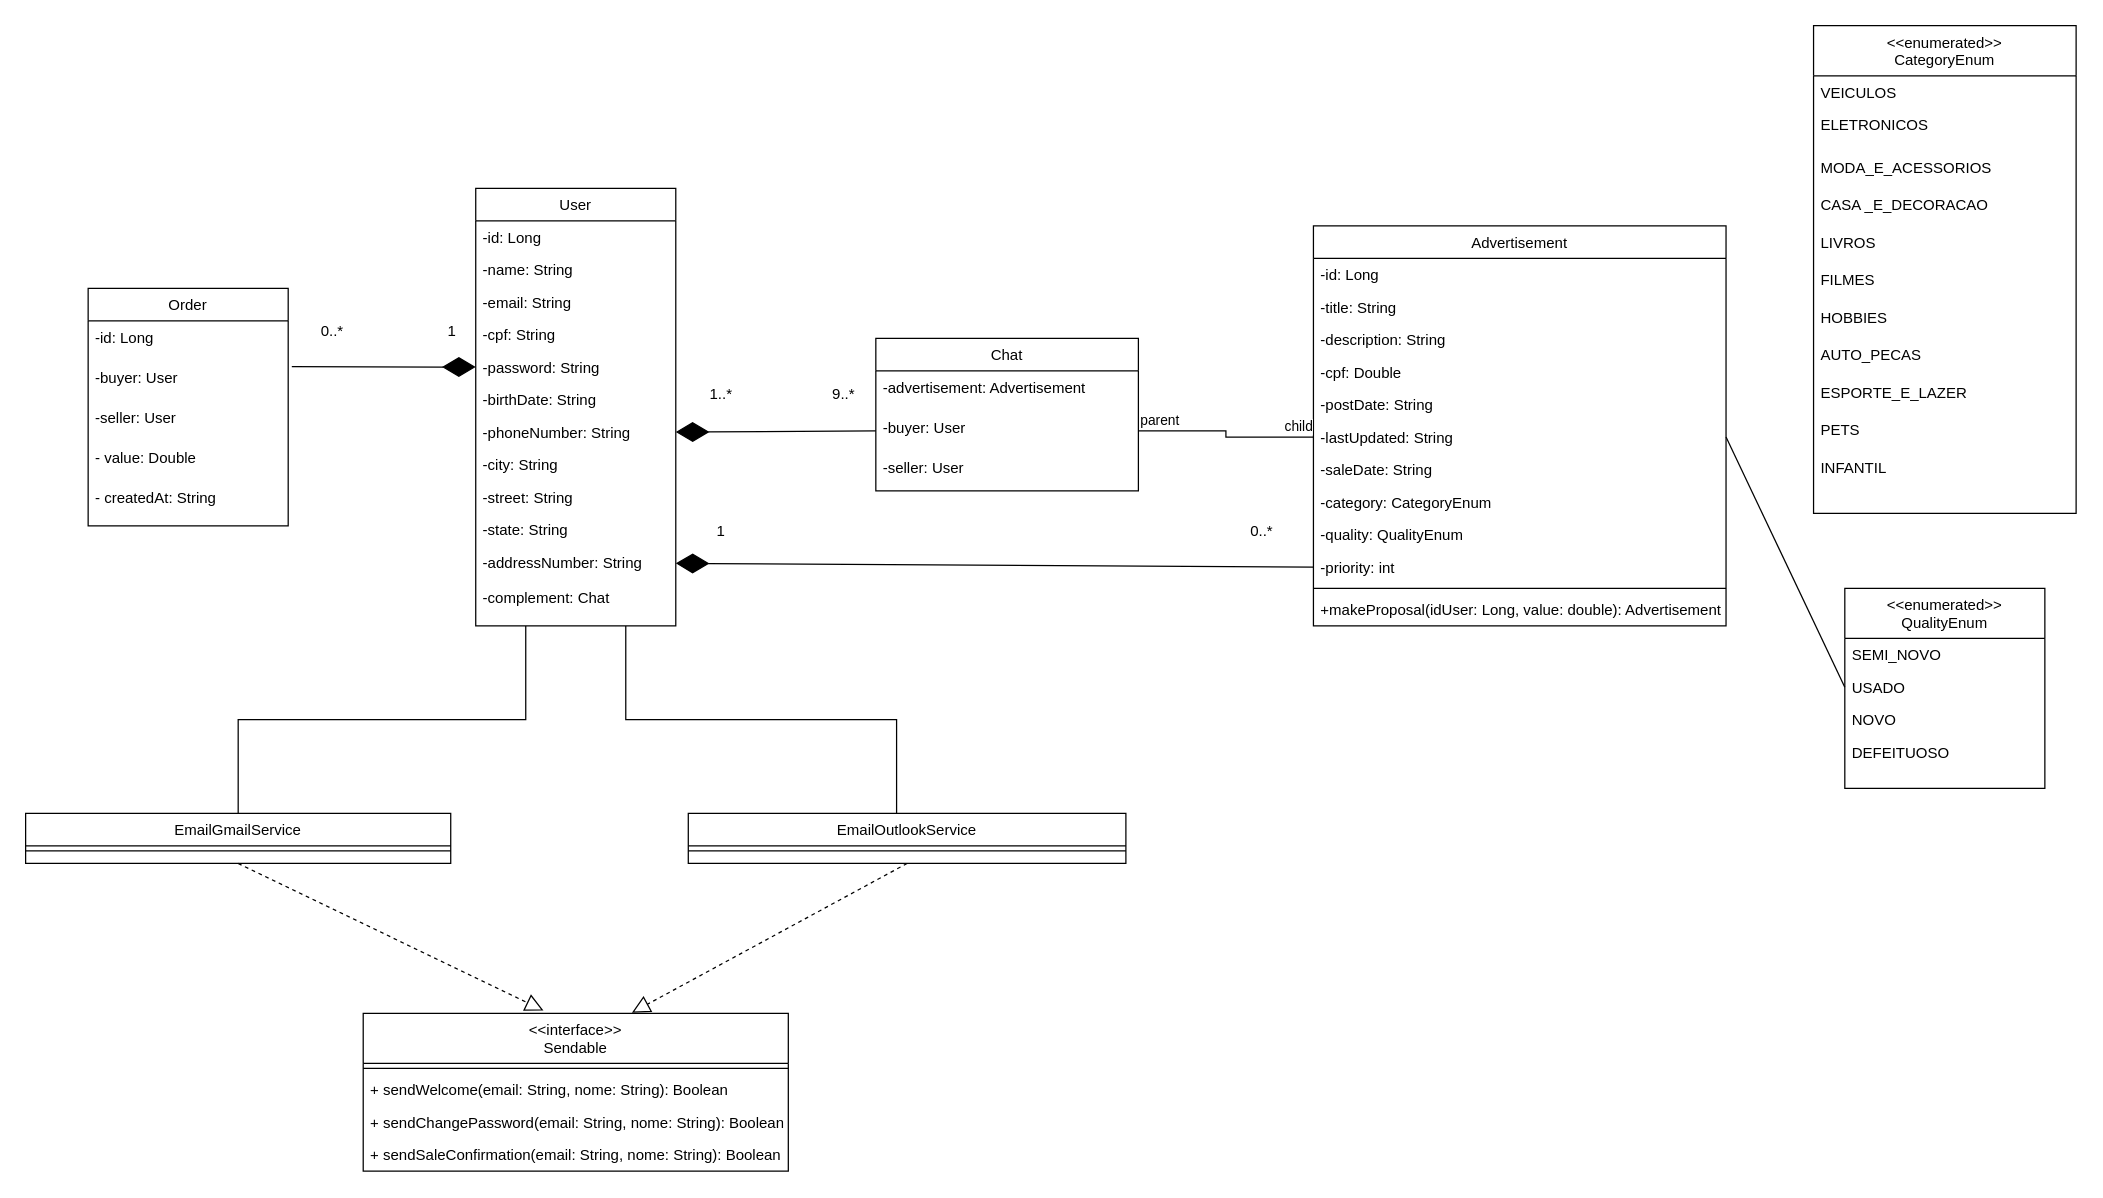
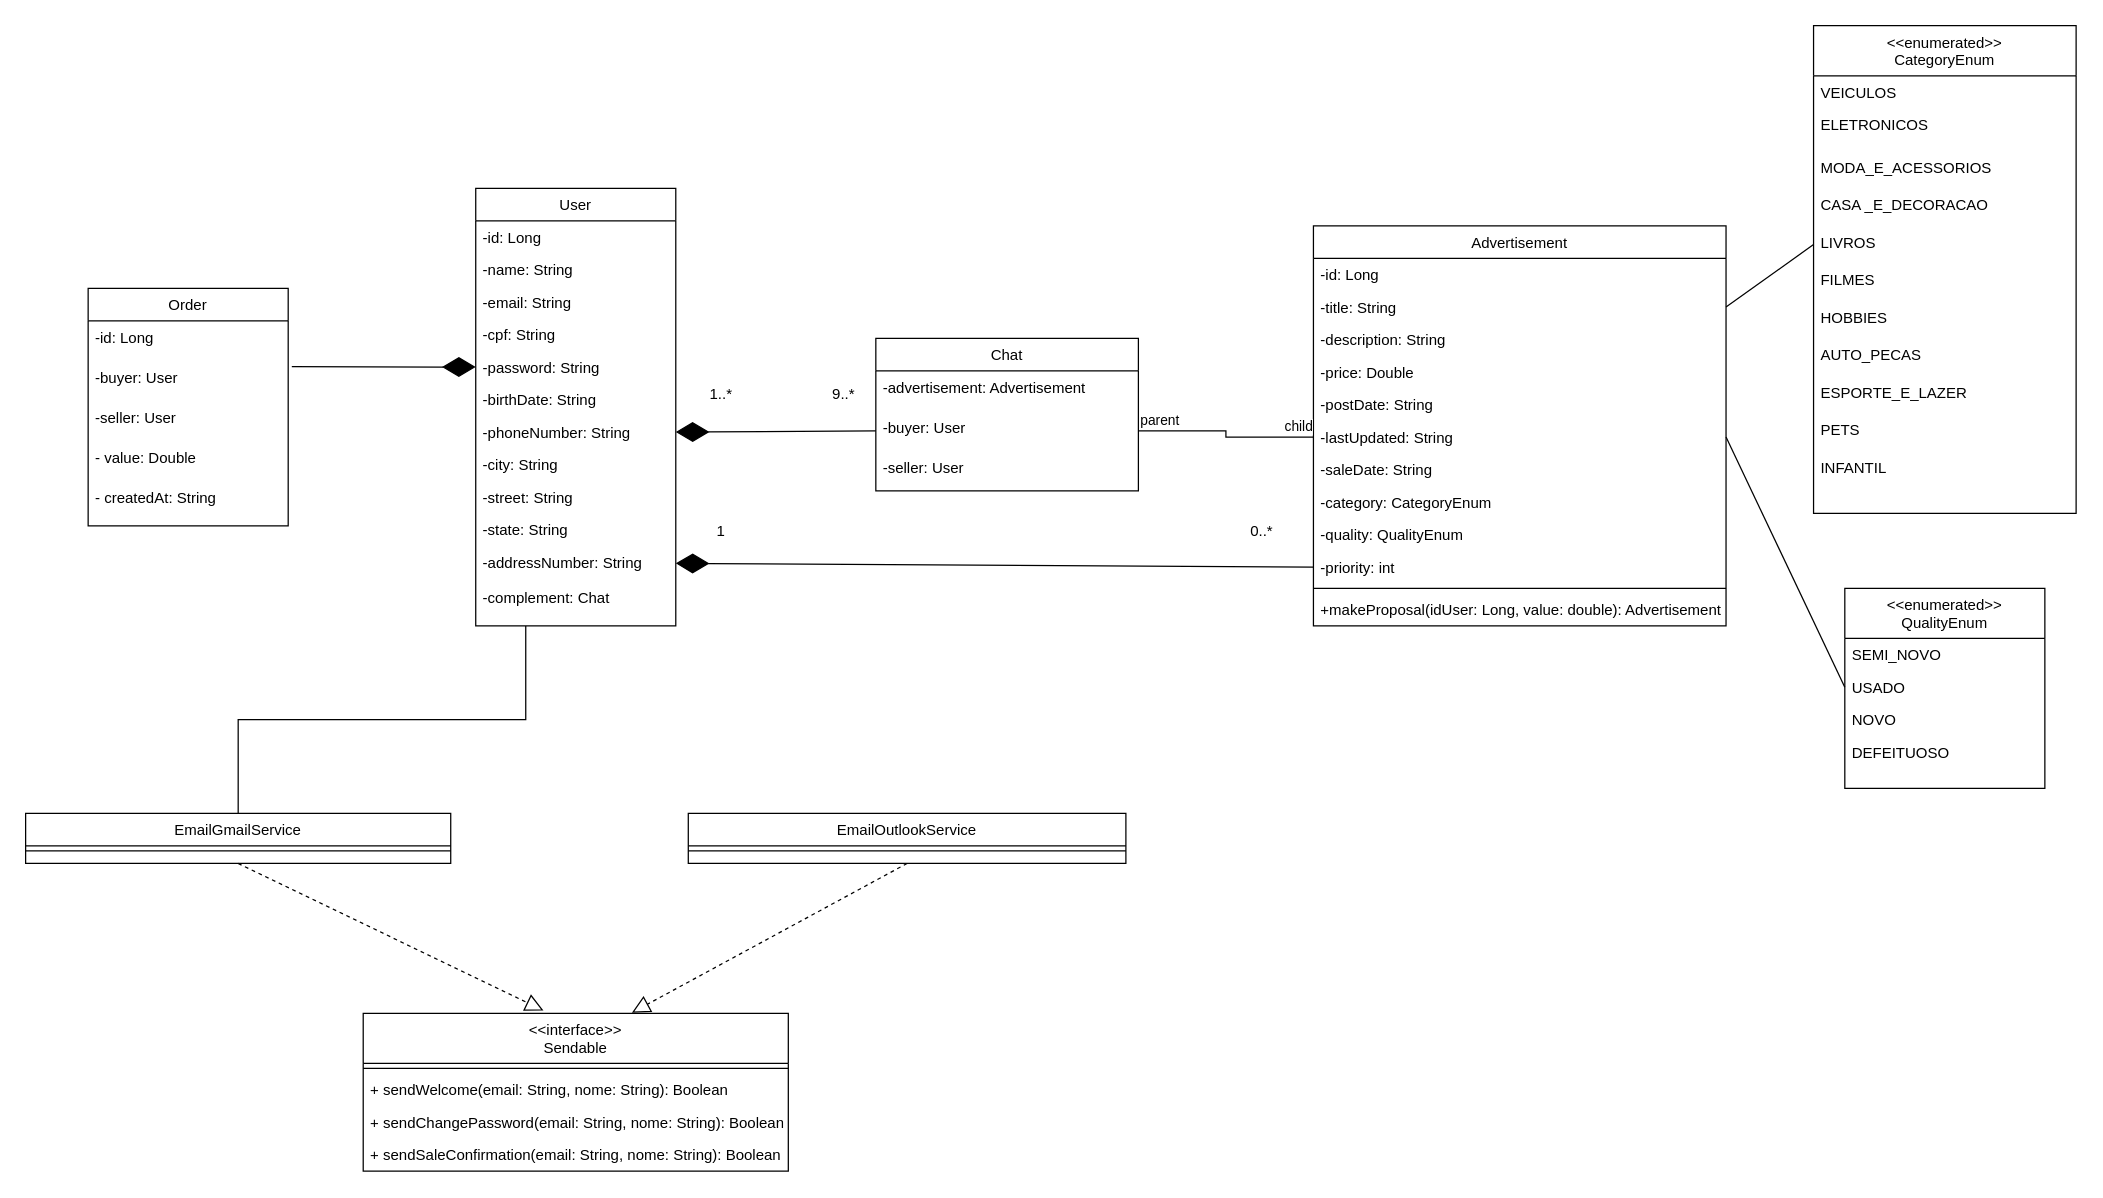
none -> (1769, 276)
(388, 332) -> none
(1365, 373) -> (1371, 373)
(762, 719) -> none
